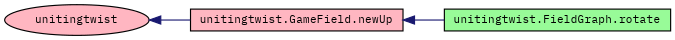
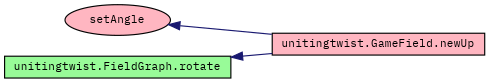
(77, 20) -> (118, 20)
(429, 20) -> (257, 55)
